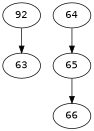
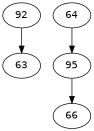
(72, 66) -> (72, 66)
